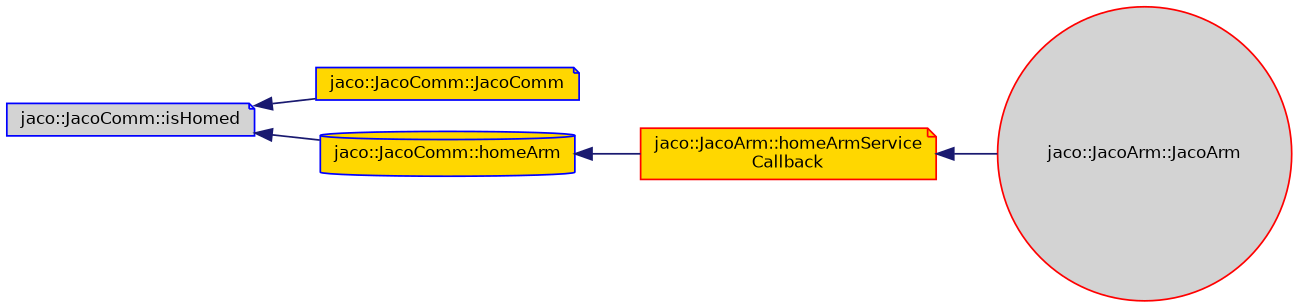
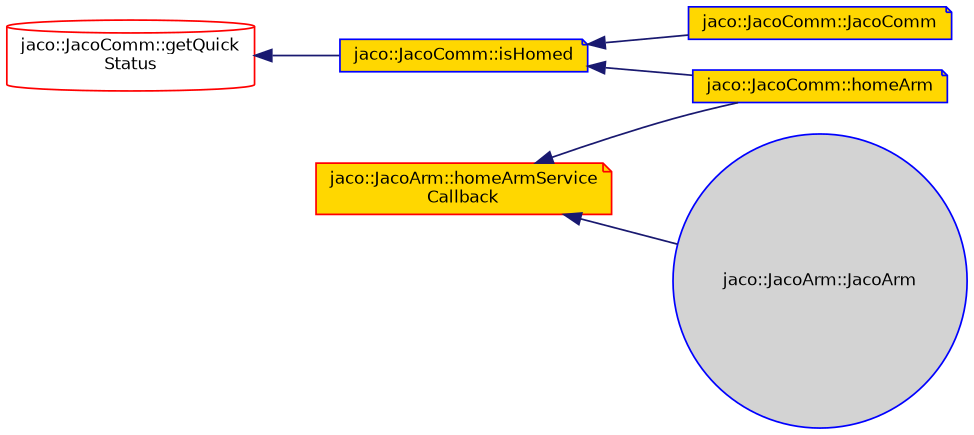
none -> (131, 56)
(131, 120) -> (464, 56)
(448, 154) -> (820, 86)
(616, 154) -> (644, 127)
(1145, 154) -> (820, 281)
